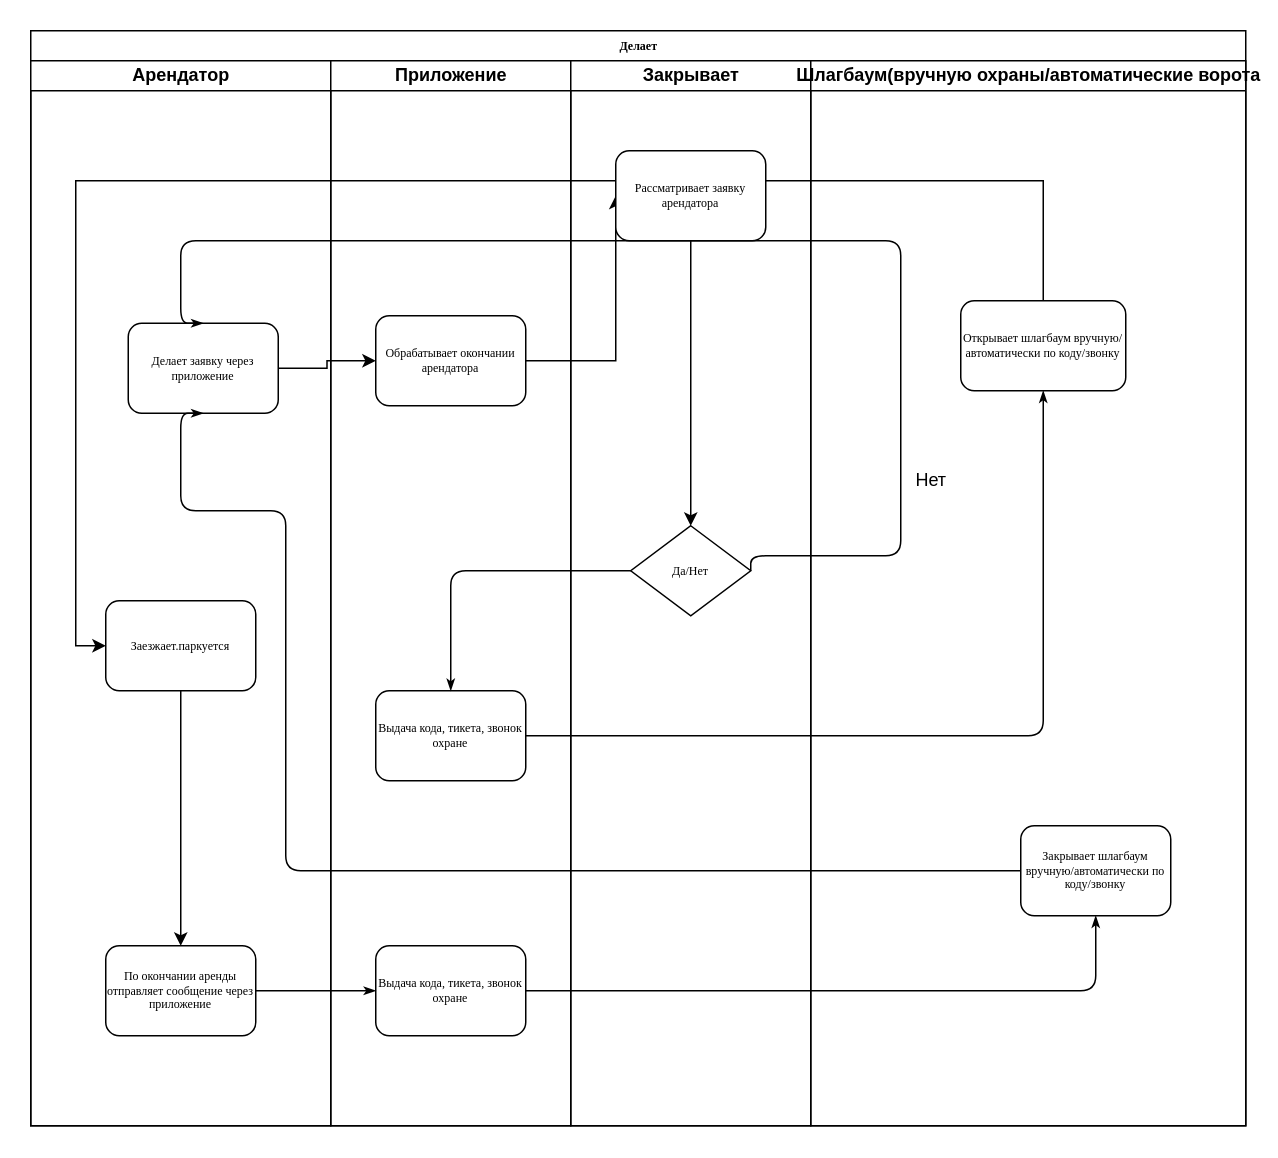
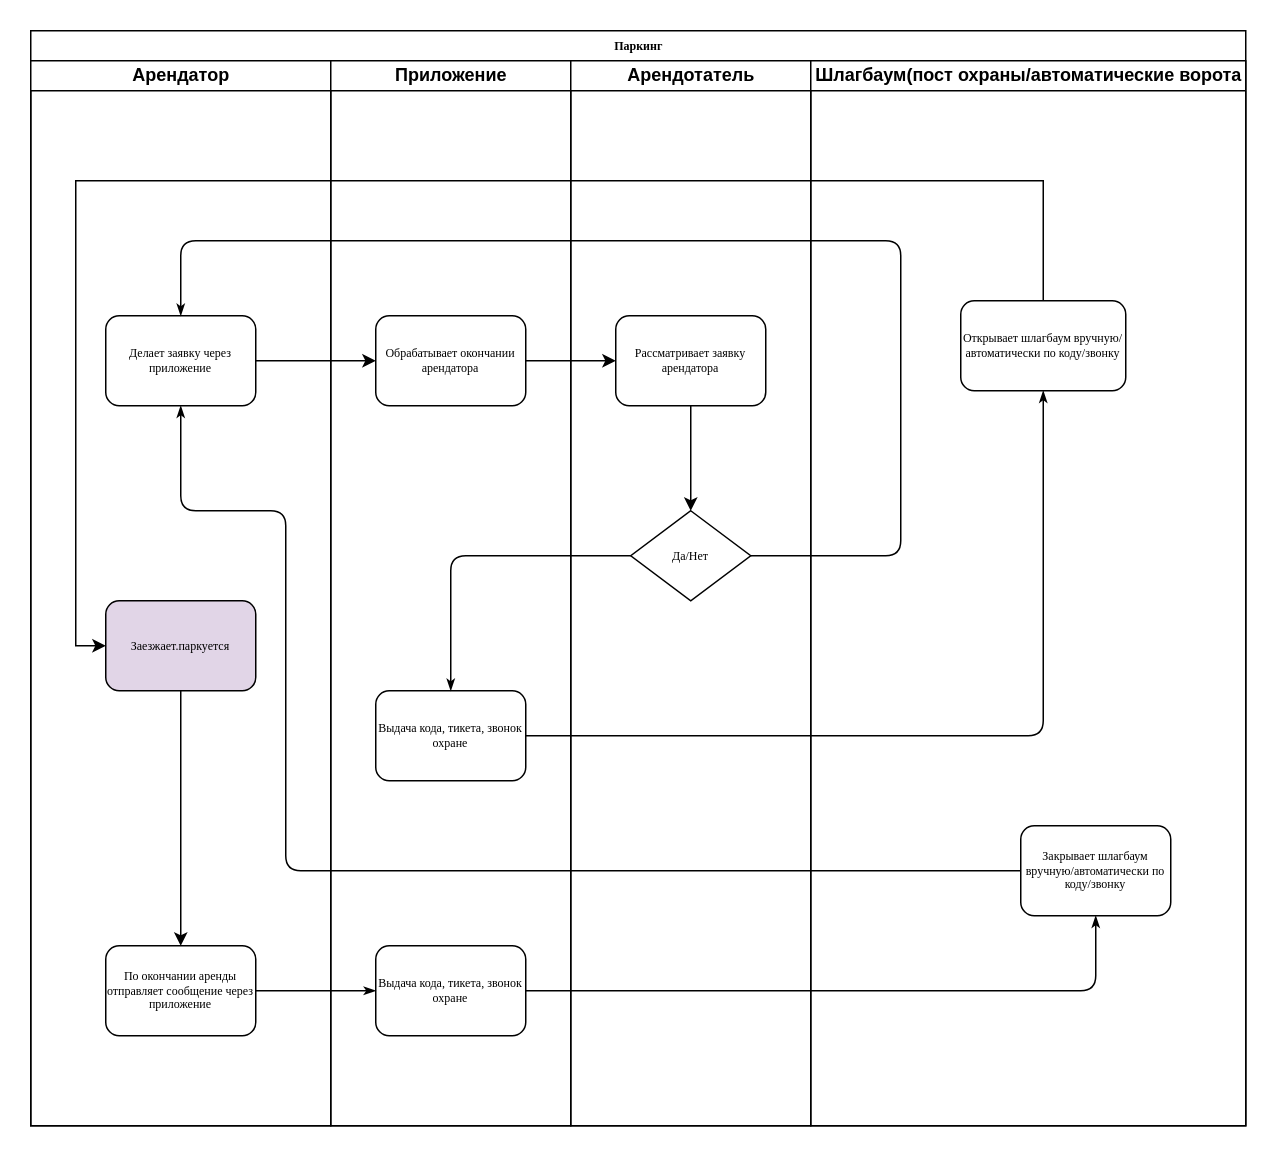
(639, 46) -> (639, 46)
(692, 76) -> (692, 76)
(1029, 76) -> (1029, 76)
(691, 196) -> (691, 361)
(203, 368) -> (181, 361)
(931, 481) -> none
(691, 571) -> (691, 556)
(181, 646) -> (181, 646)
